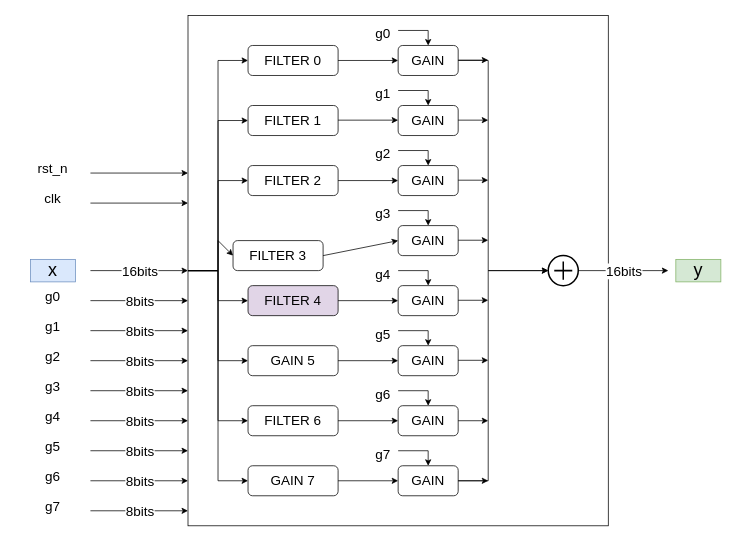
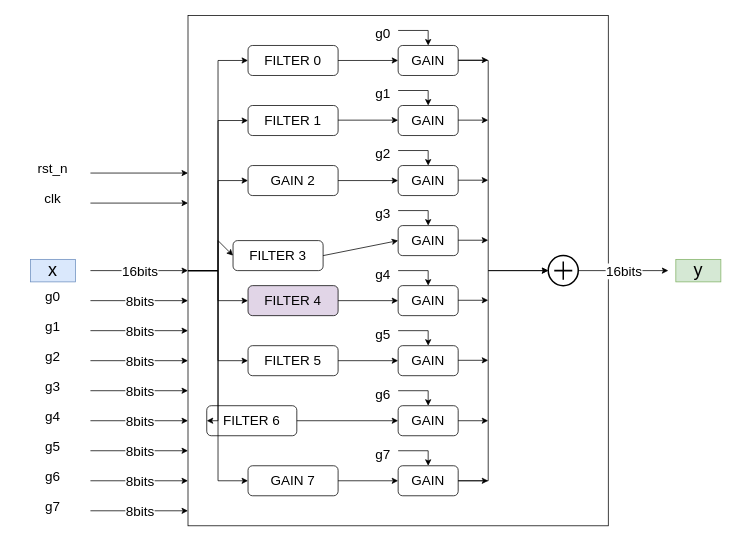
(293, 180) -> (293, 180)
(293, 360) -> (293, 360)
(293, 420) -> (252, 420)
